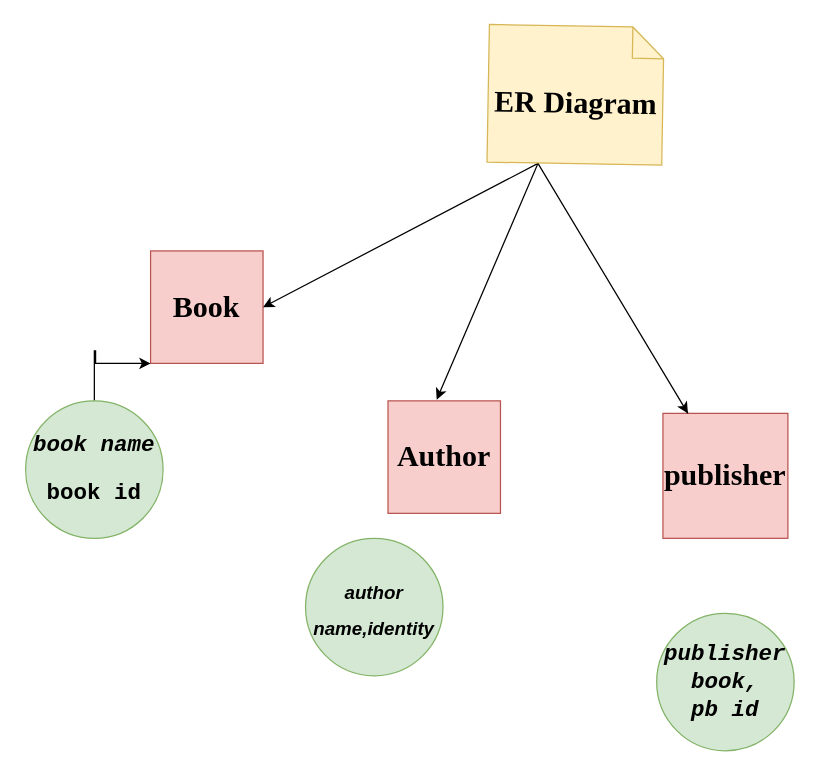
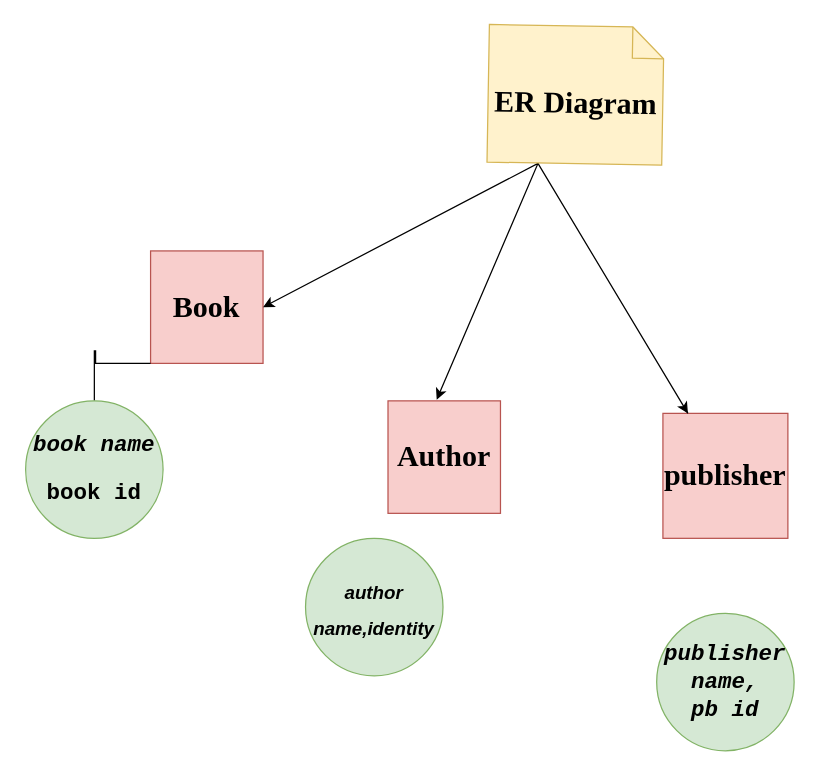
(141, 363) -> (144, 363)
(726, 682) -> (726, 682)
